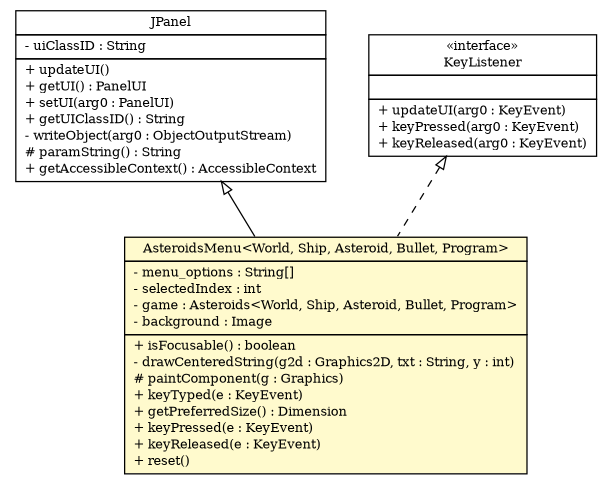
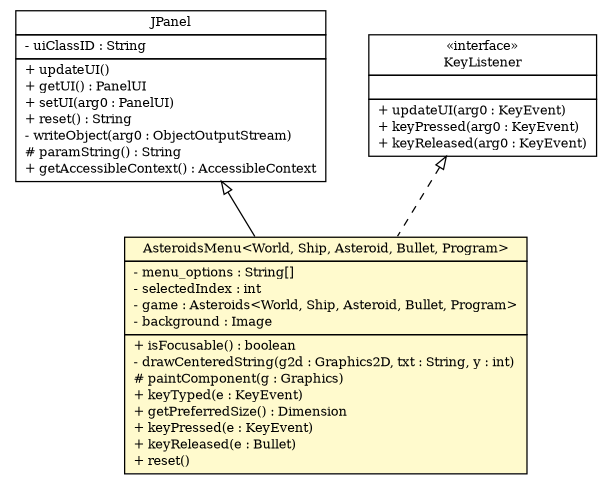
(105, 120) -> (78, 120)
(227, 445) -> (215, 445)
